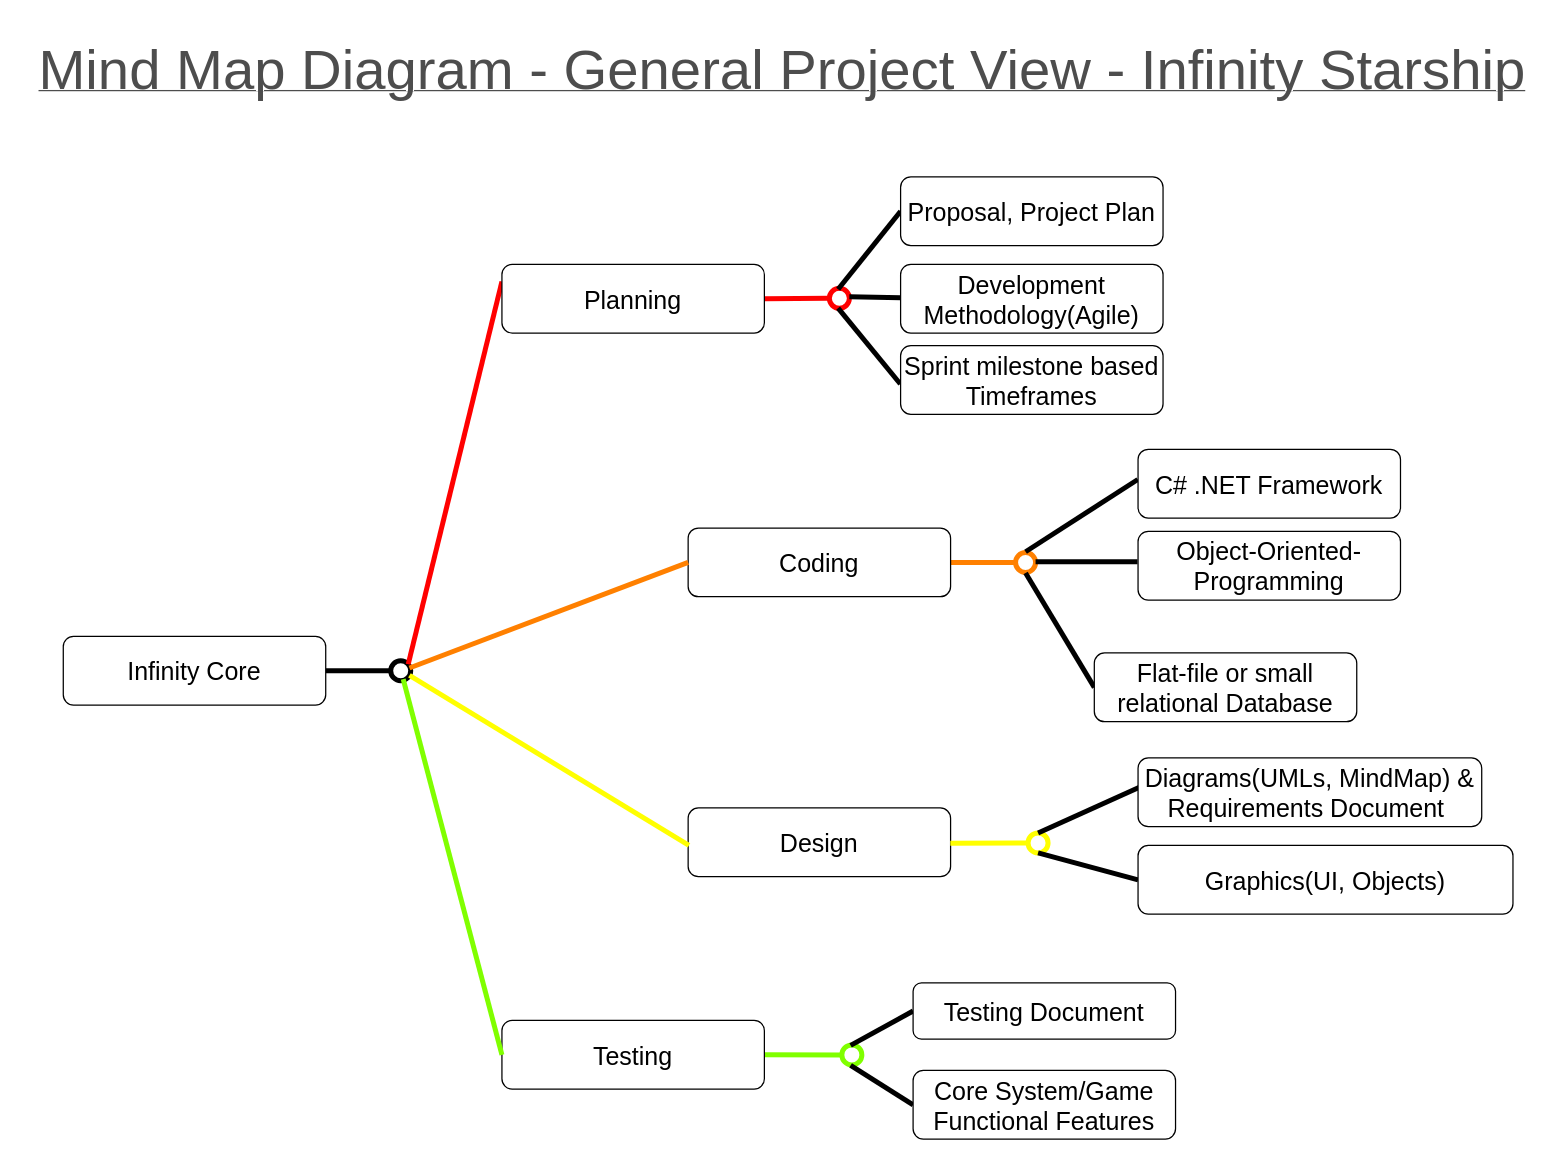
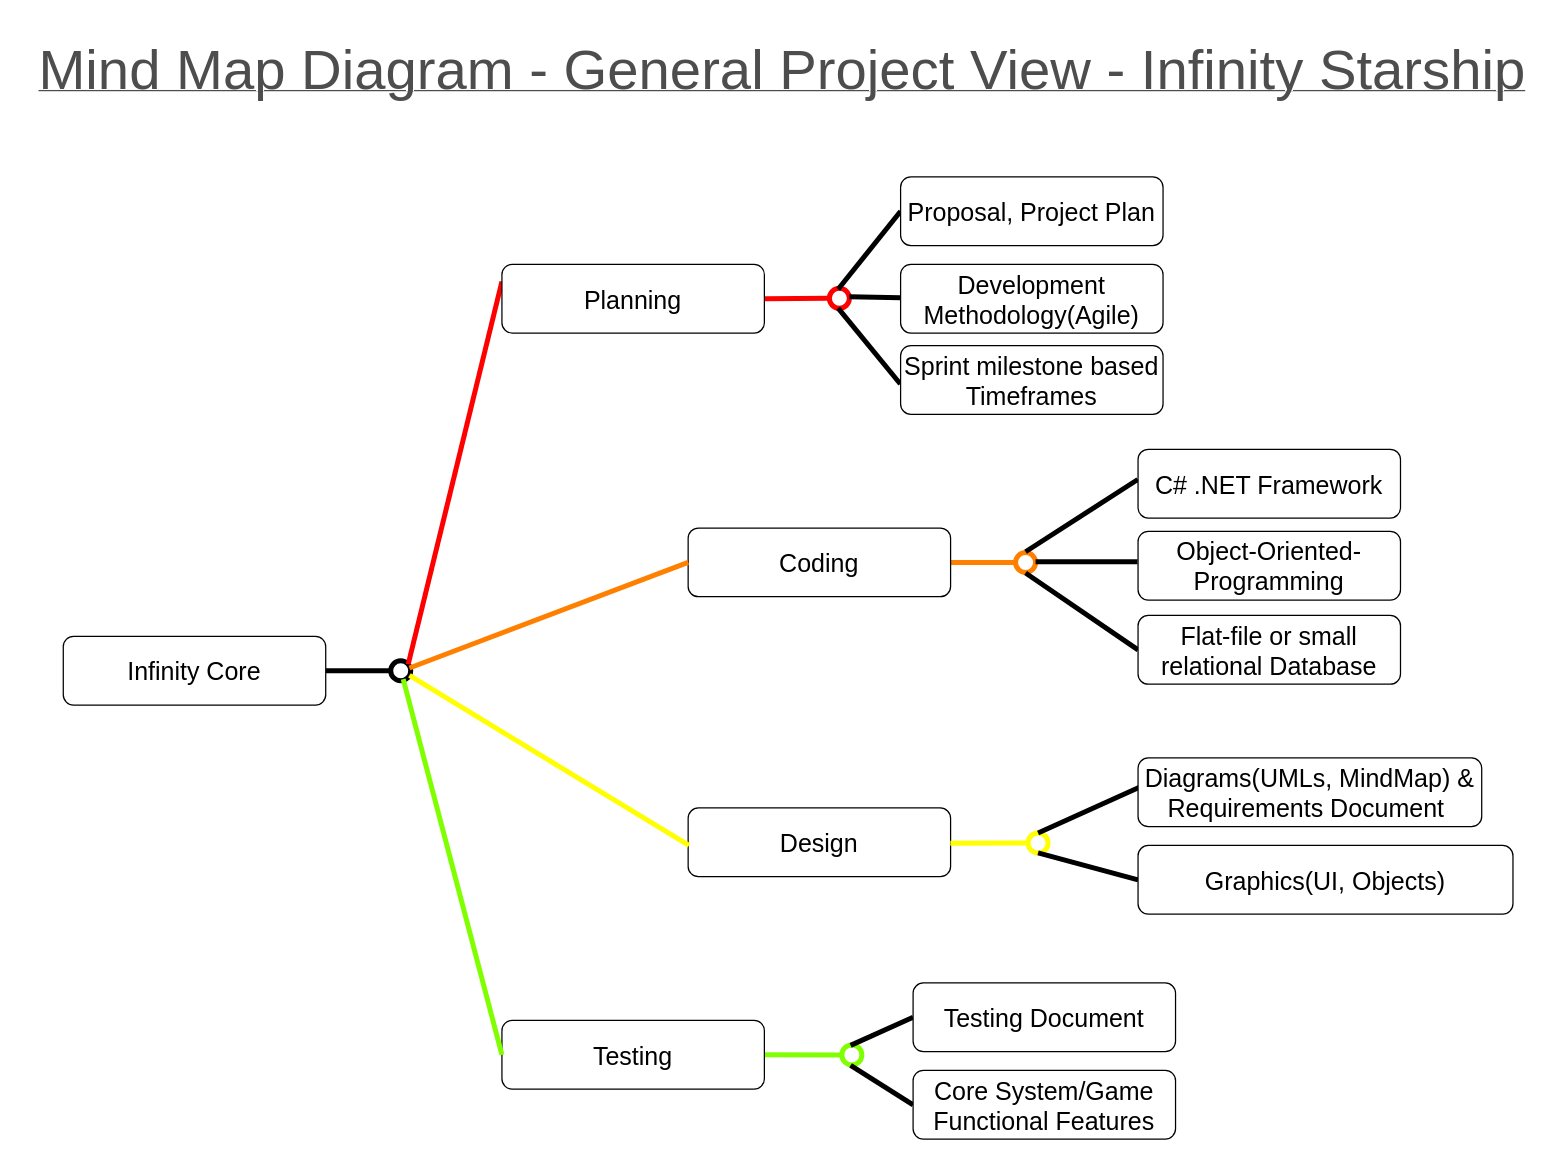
(1226, 688) -> (1269, 650)
(1044, 1011) -> (1044, 1018)
